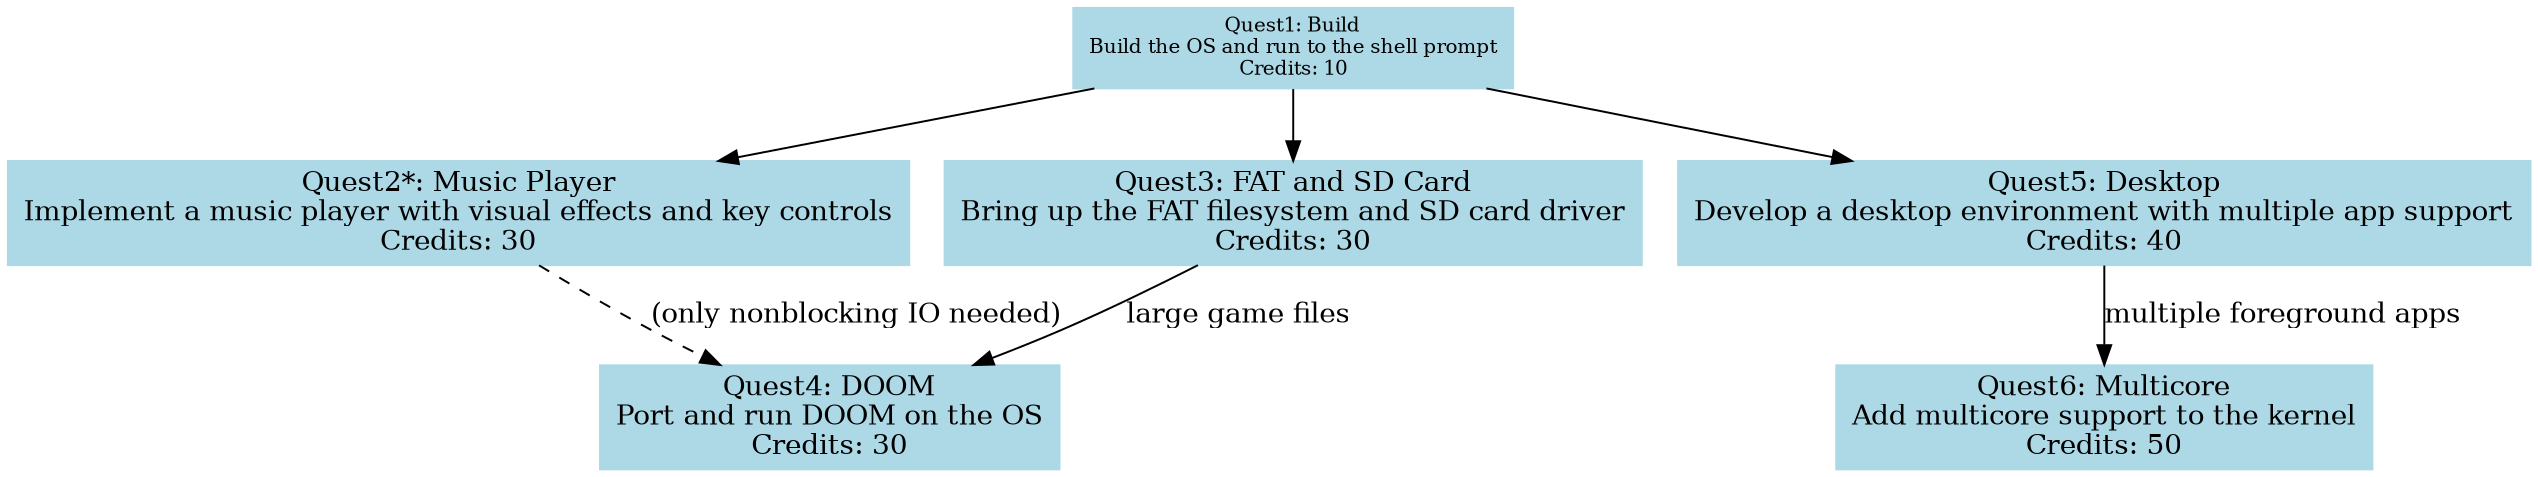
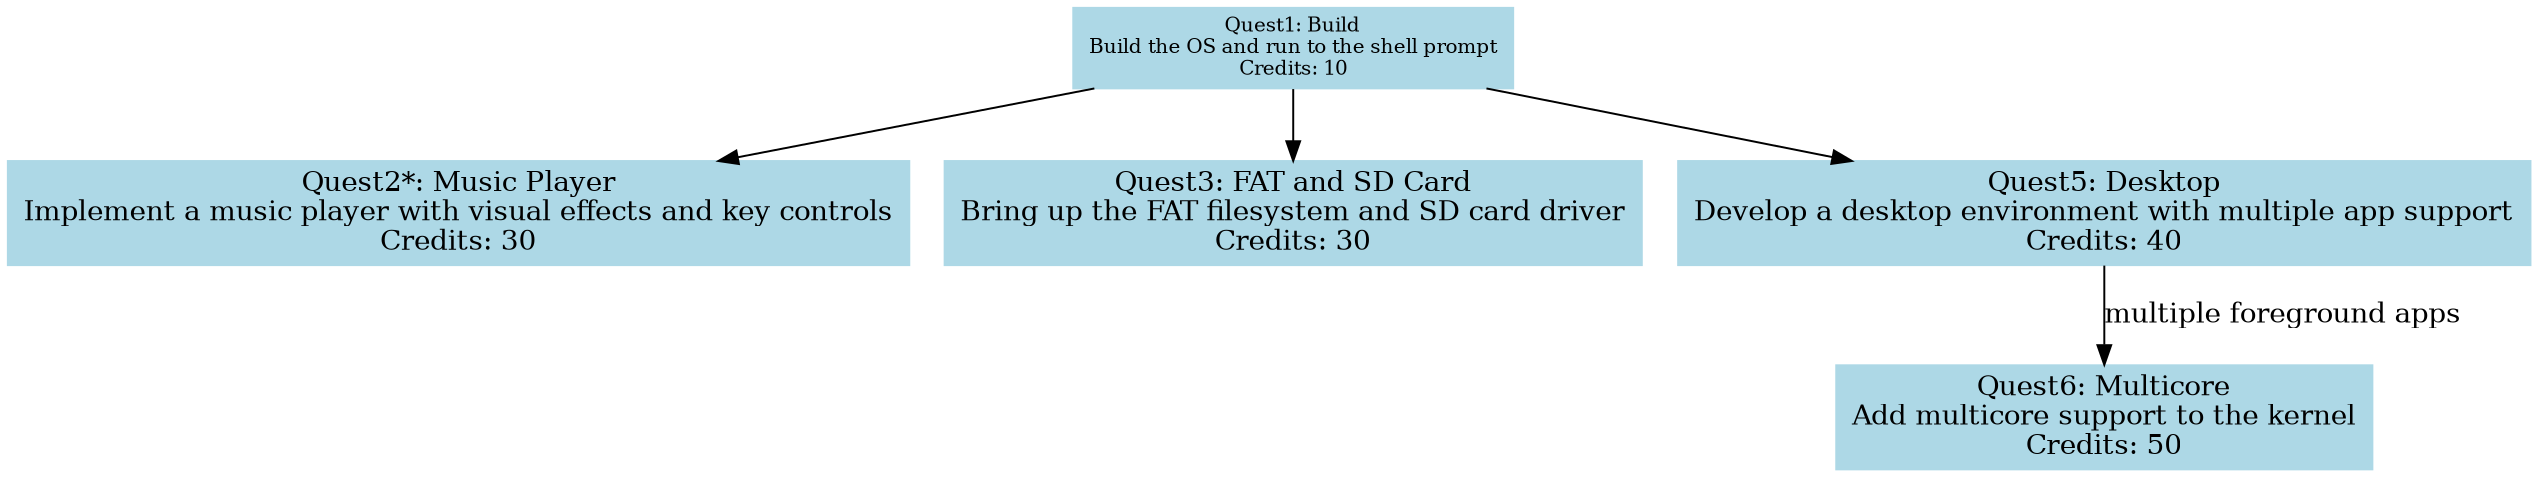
(830, 417) -> none
